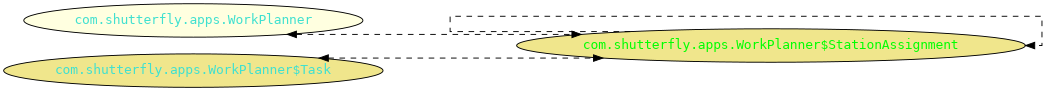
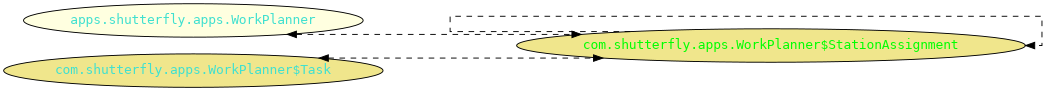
(193, 20) -> (193, 20)
